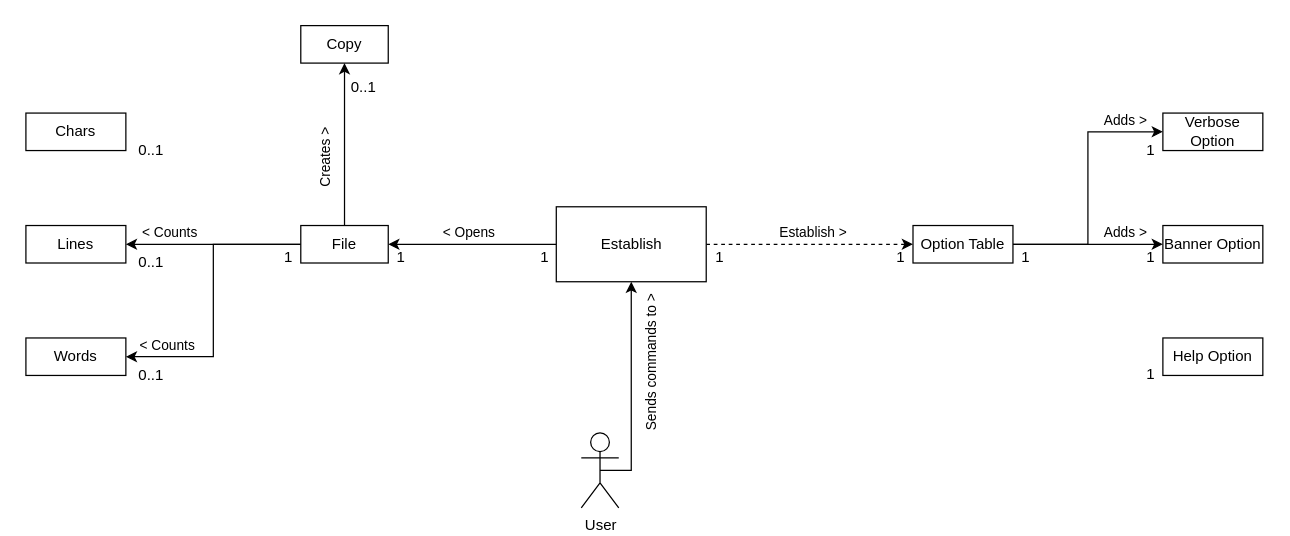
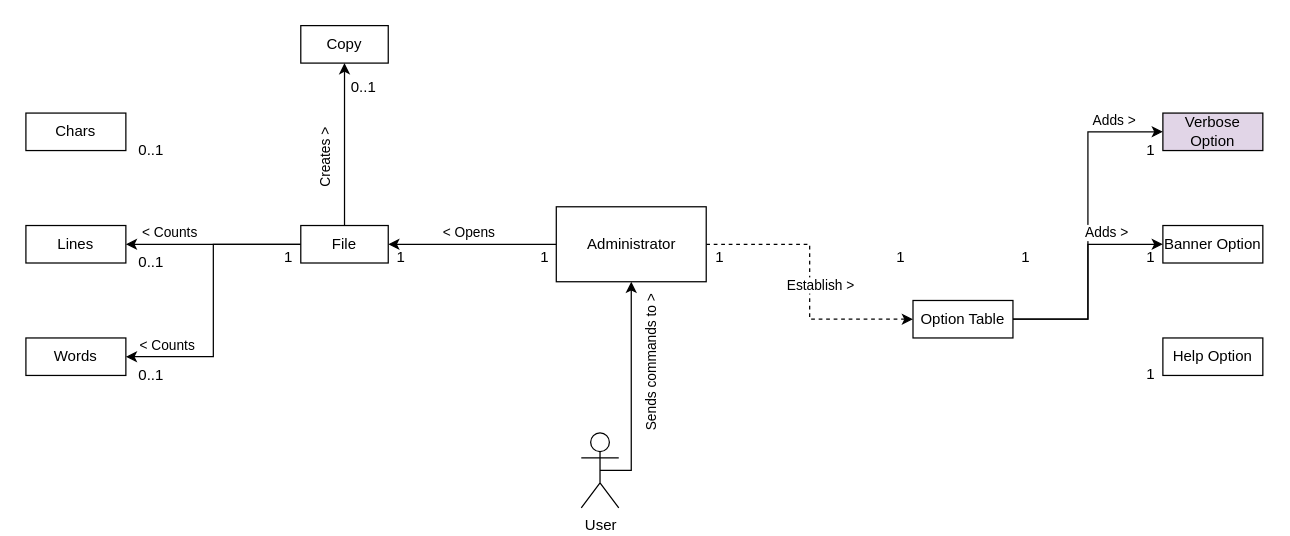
(1213, 132) -> (1213, 132)
(632, 244) -> (632, 244)
(963, 244) -> (963, 319)
